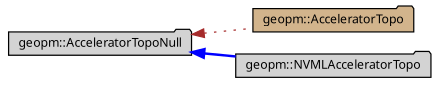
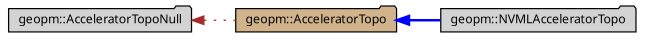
(220, 55) -> (425, 20)
